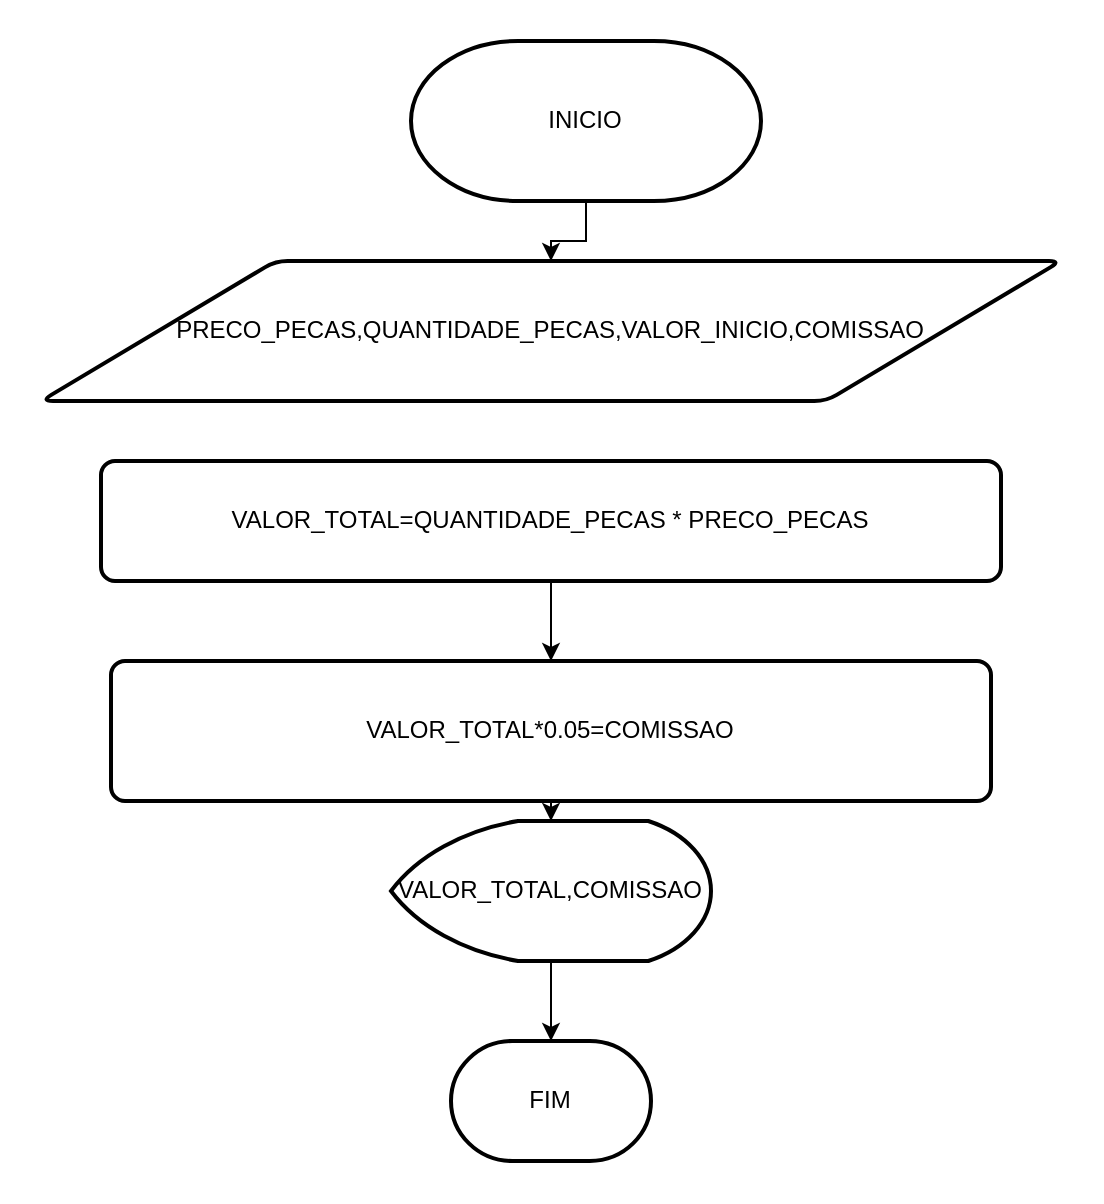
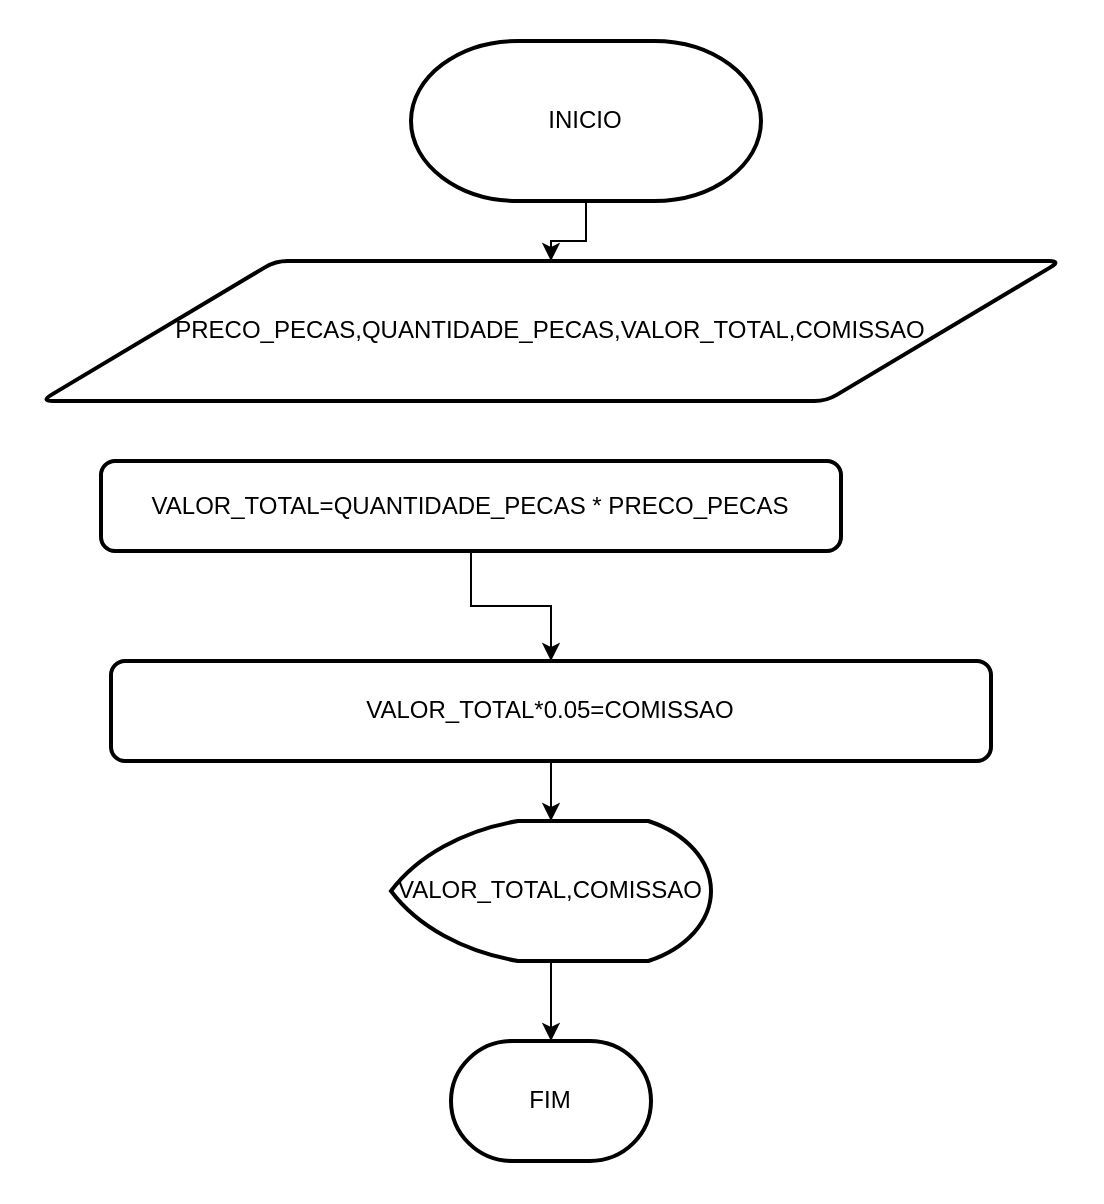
(551, 331) -> (551, 331)
(551, 521) -> (471, 506)
(551, 731) -> (551, 711)
